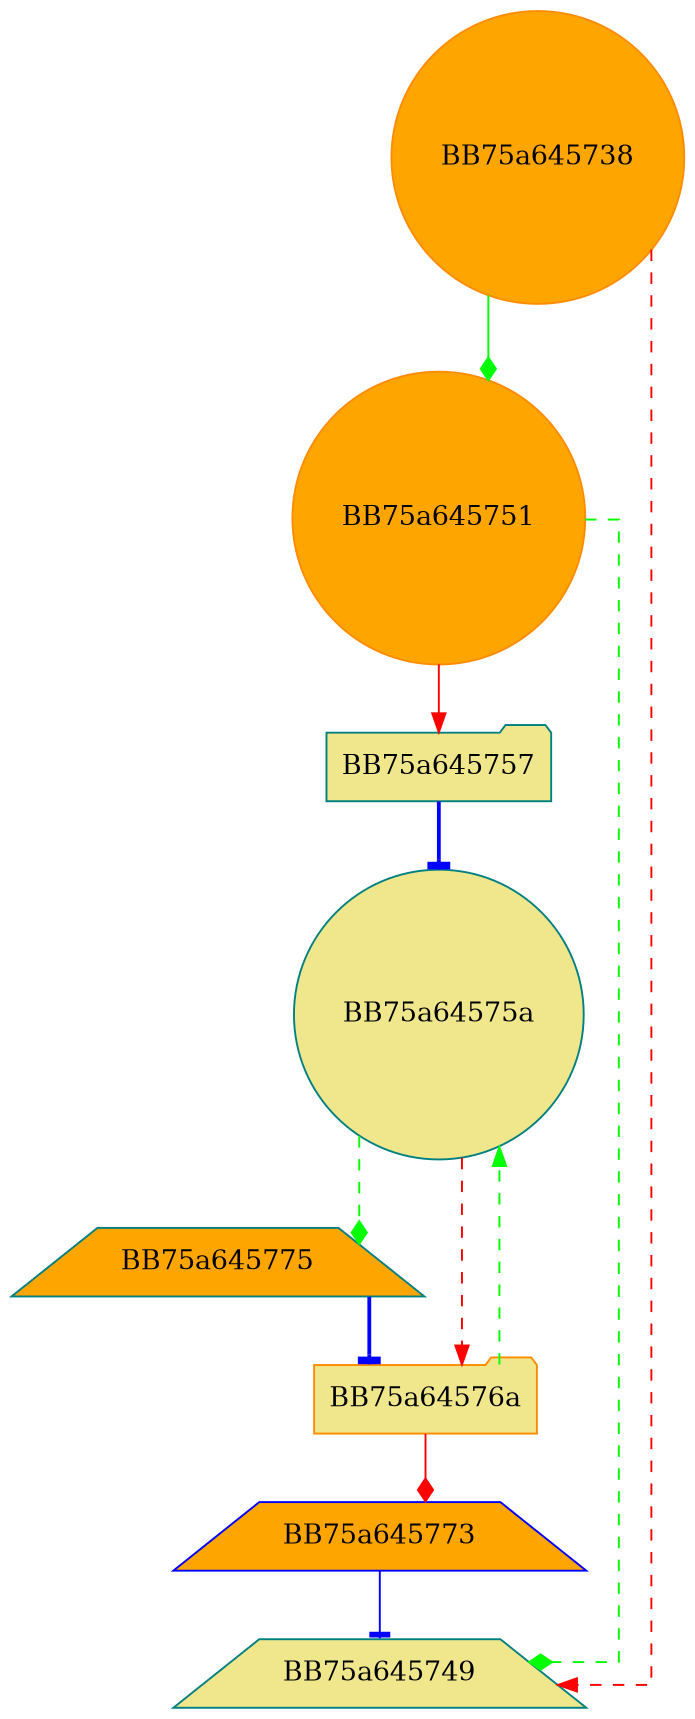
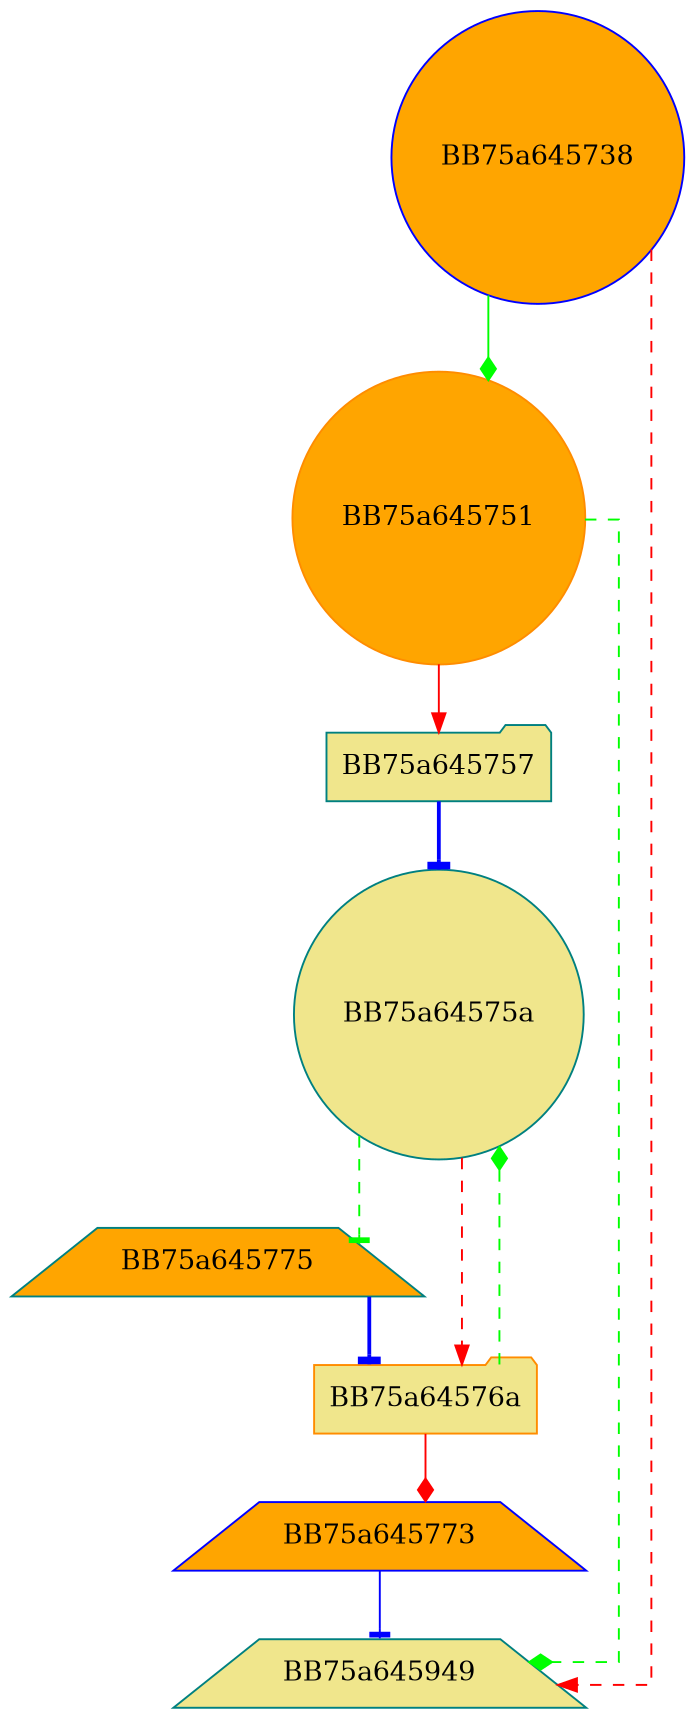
(538, 157) -> (538, 157)
(359, 1179) -> (359, 1185)
(499, 1265) -> (499, 1267)
(380, 1673) -> (380, 1673)
